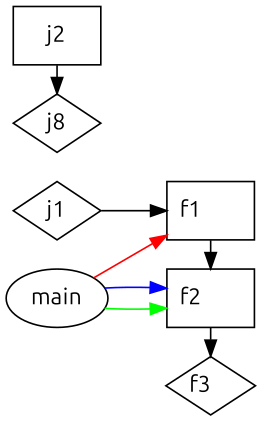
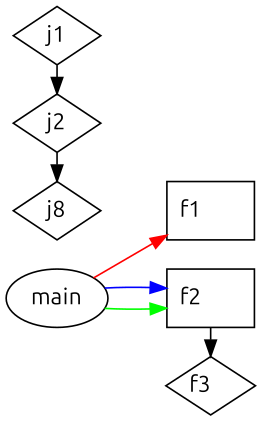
(57, 36) -> (57, 123)
(126, 211) -> (57, 71)
(211, 246) -> none
